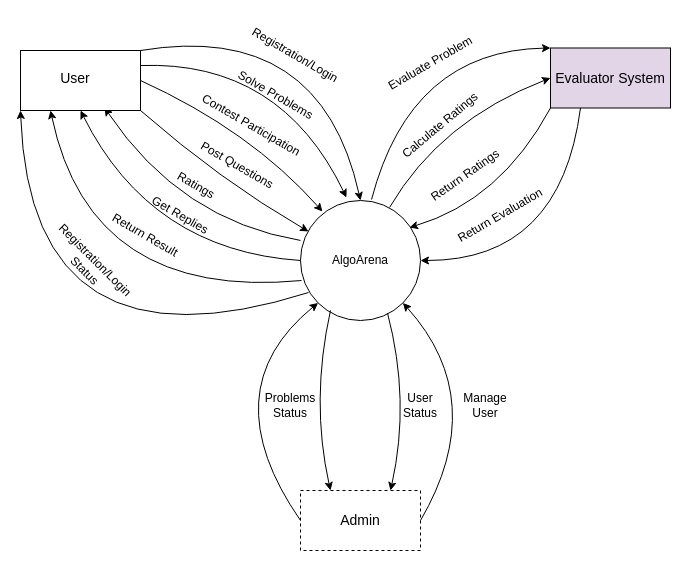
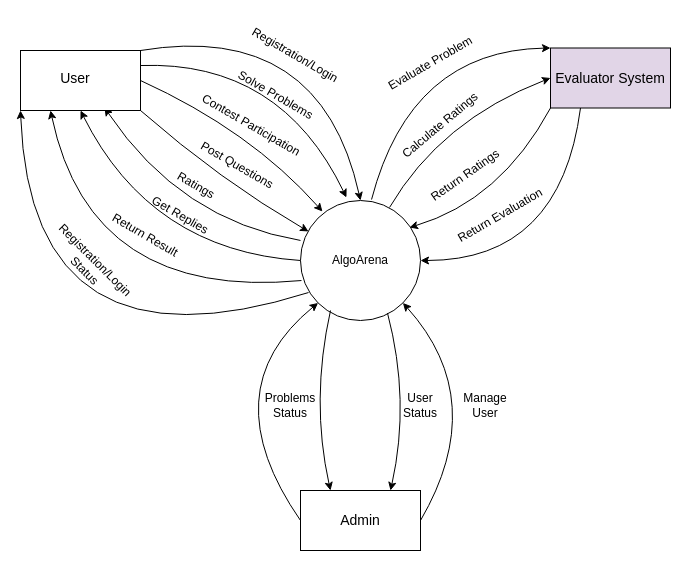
(361, 521) -> (361, 521)
